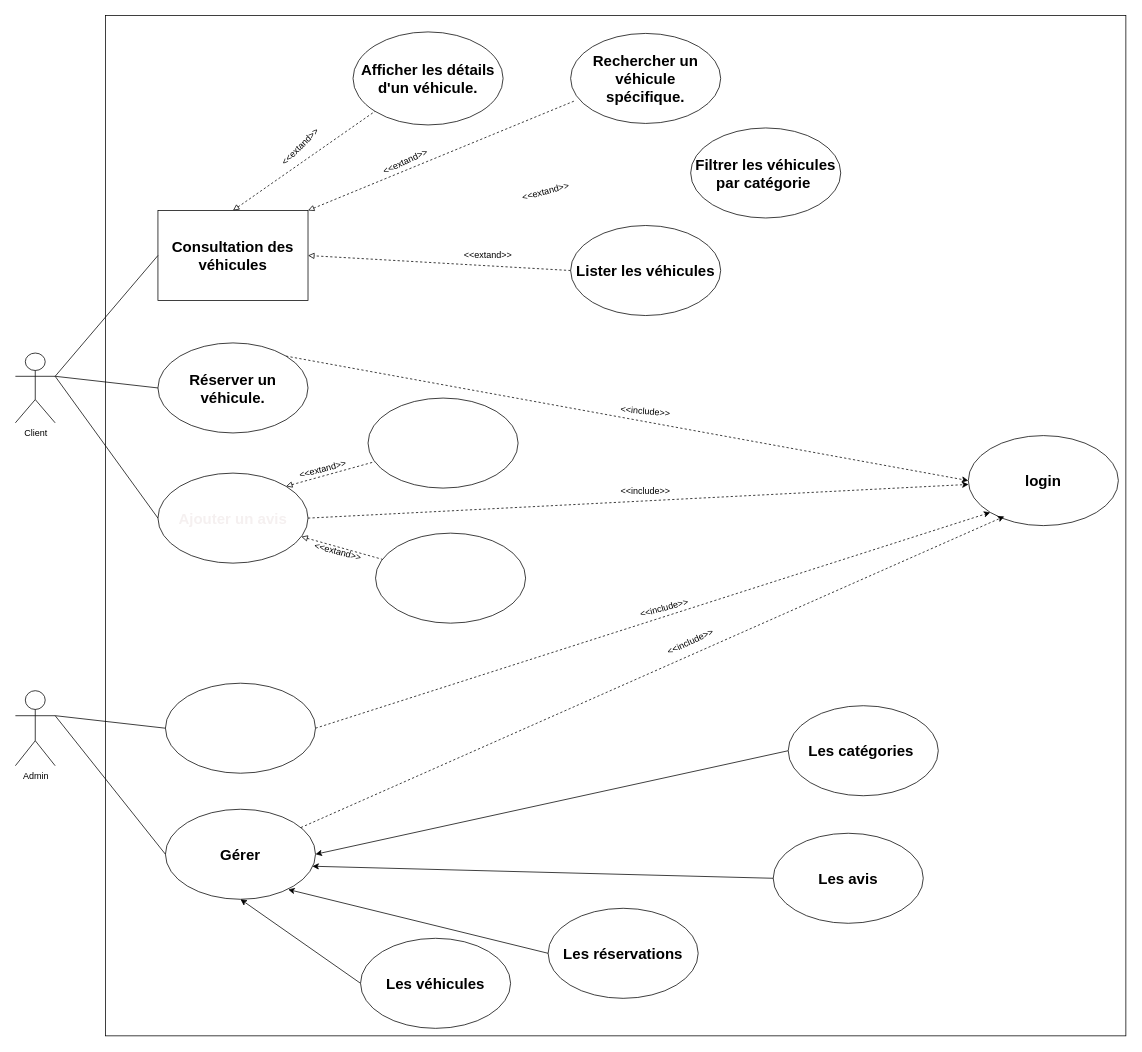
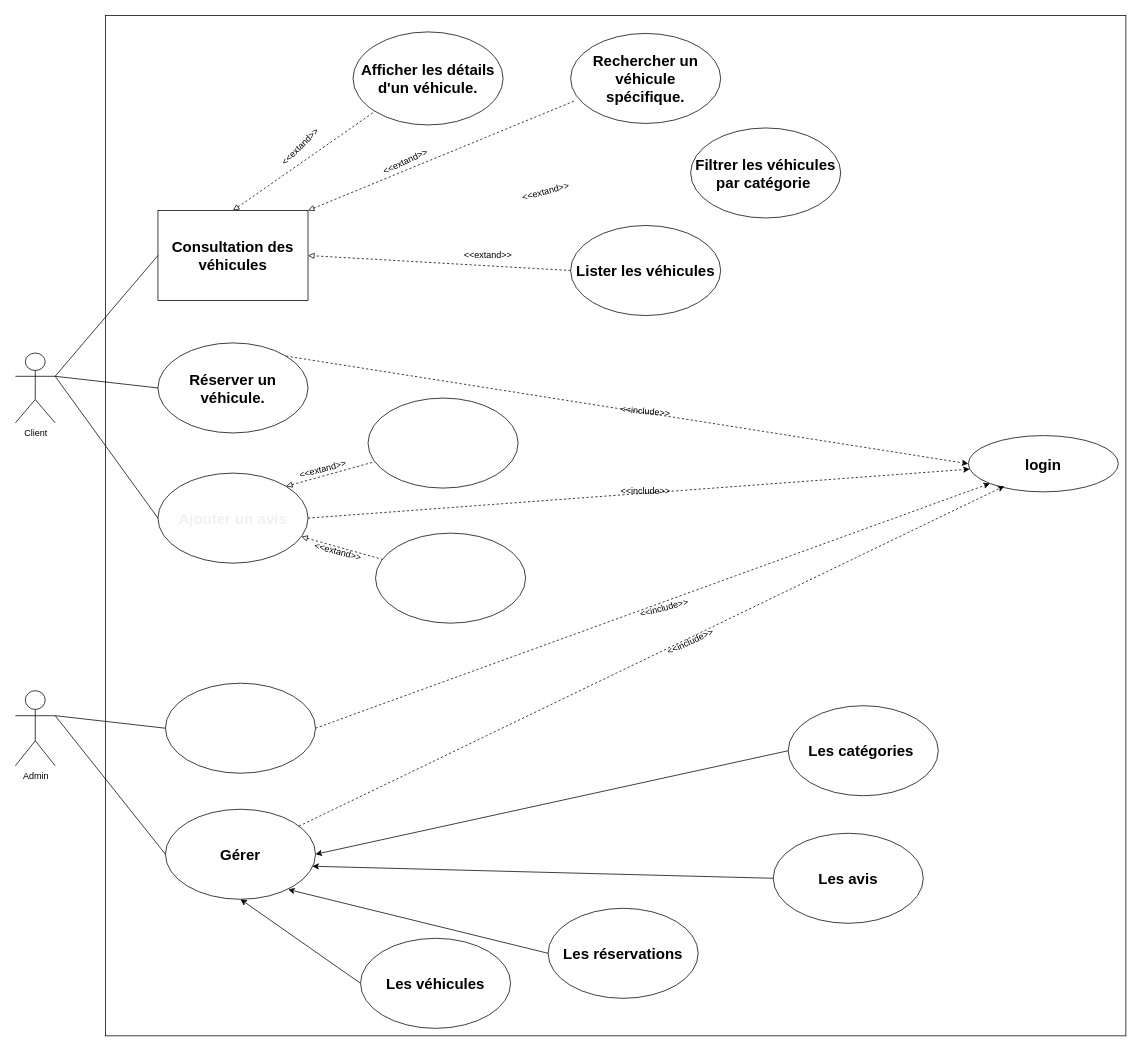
(1043, 480) -> (1043, 464)
